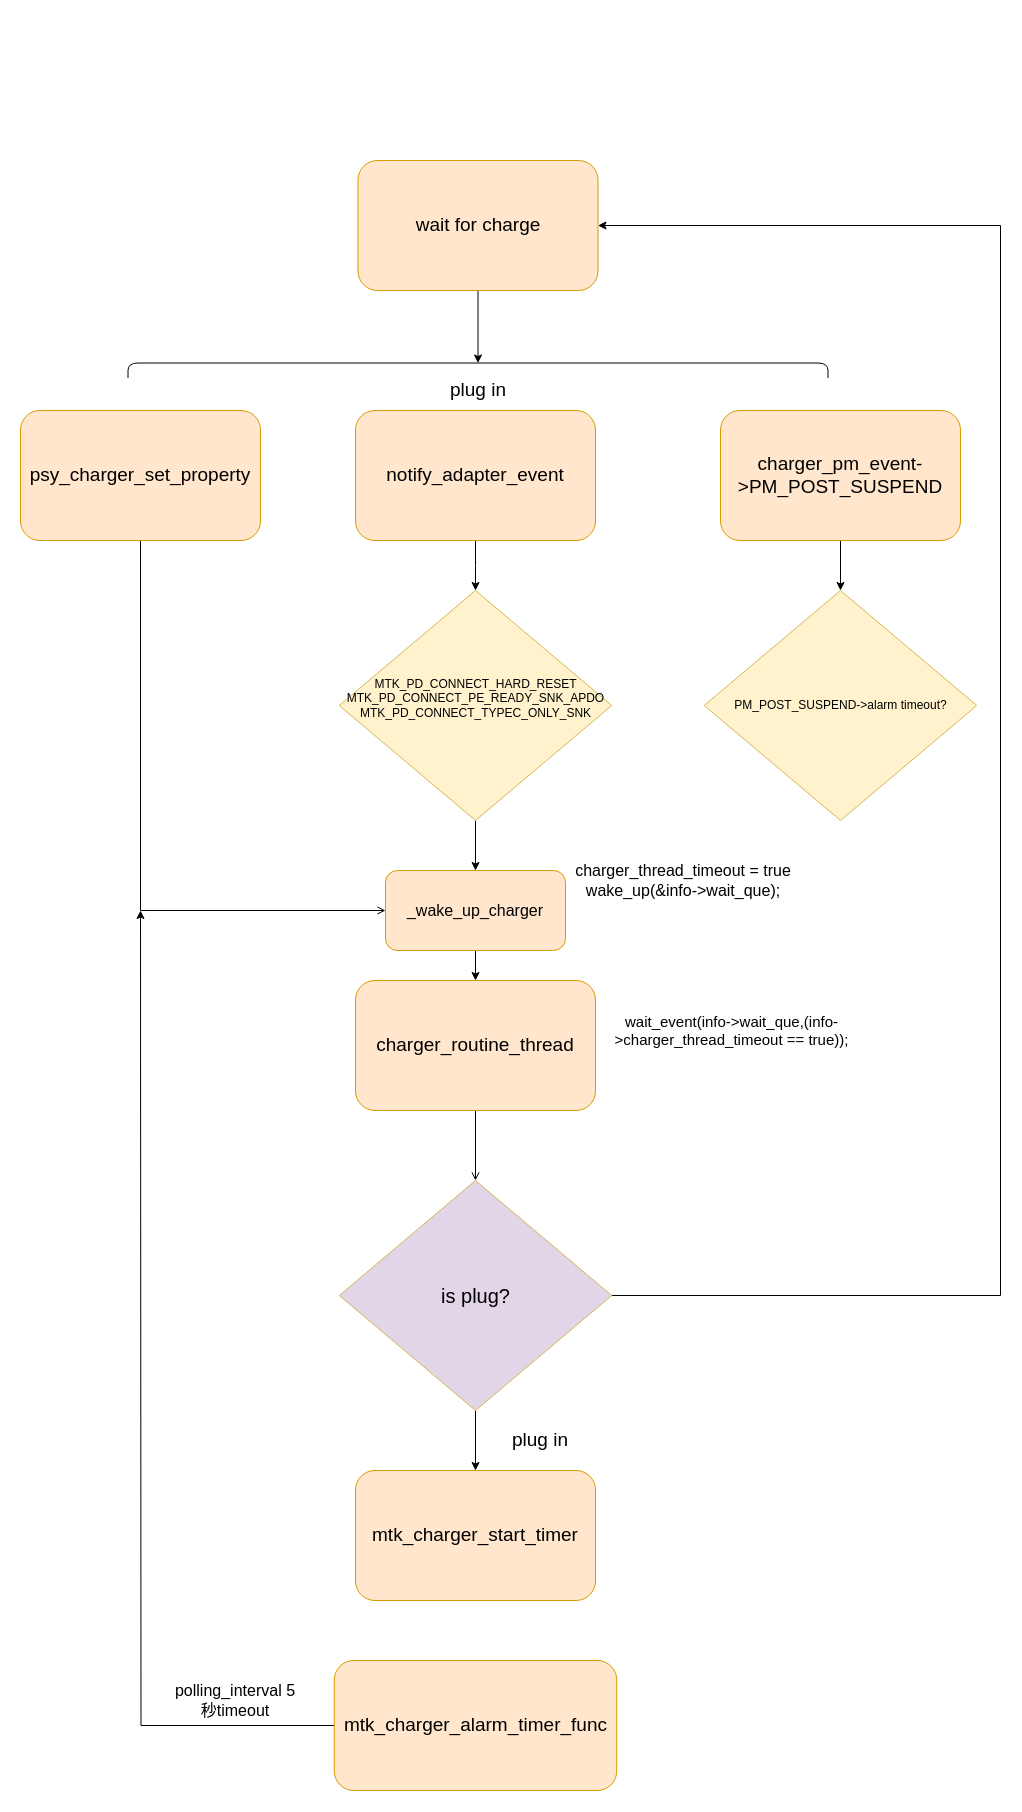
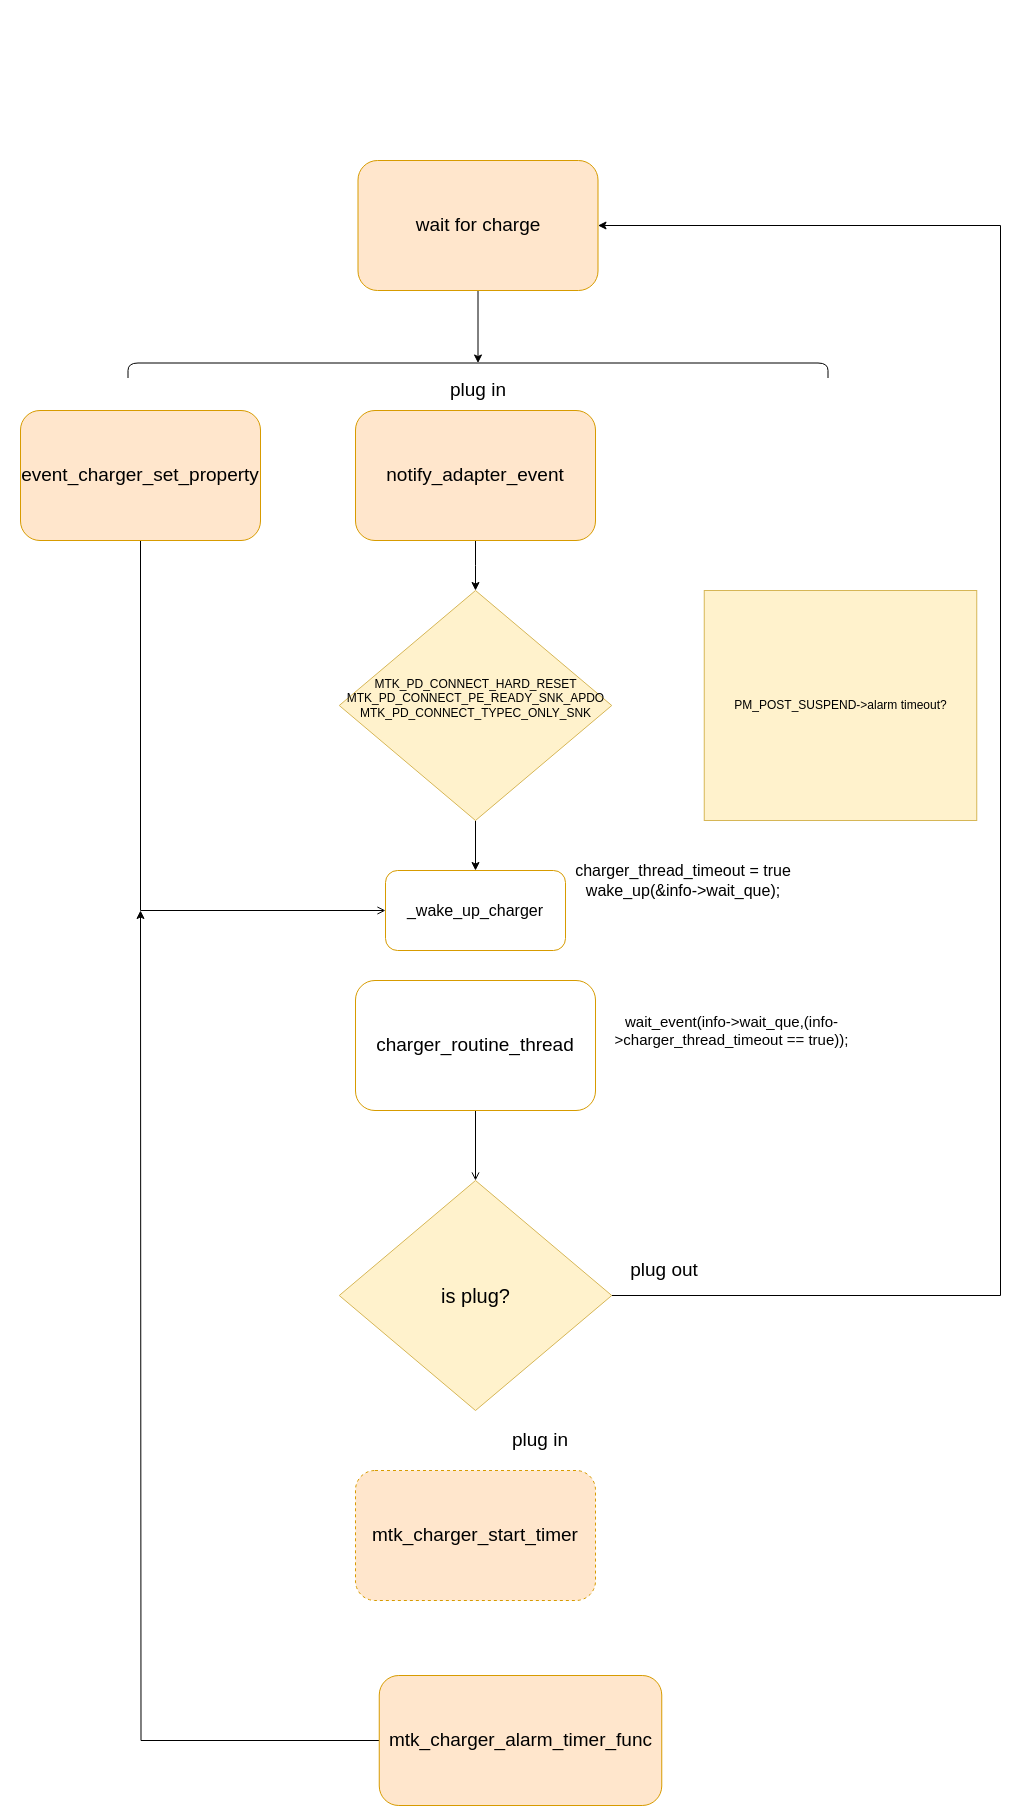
(141, 476) -> (141, 476)
(841, 476) -> none
(841, 562) -> none
(841, 706) -> (841, 706)
(476, 911) -> (476, 911)
(476, 962) -> none
(476, 1046) -> (476, 1046)
none -> (664, 1271)
(476, 1296) -> (476, 1296)
(476, 1437) -> none
(476, 1536) -> (476, 1536)
(236, 1701) -> none
(476, 1726) -> (521, 1741)
